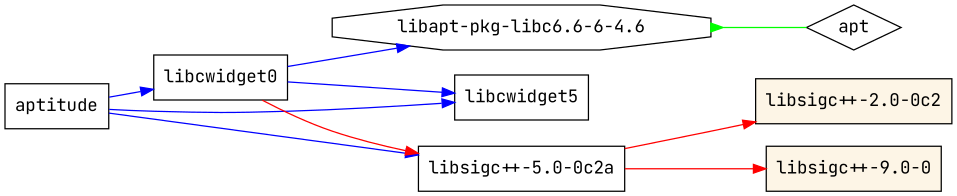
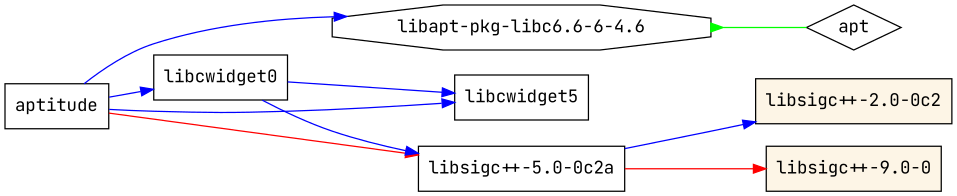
(342, 57) -> (203, 31)
(332, 131) -> (332, 131)
(257, 133) -> (257, 133)
(684, 137) -> (684, 137)
